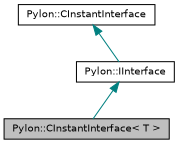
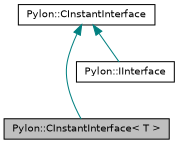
(103, 105) -> (67, 77)
